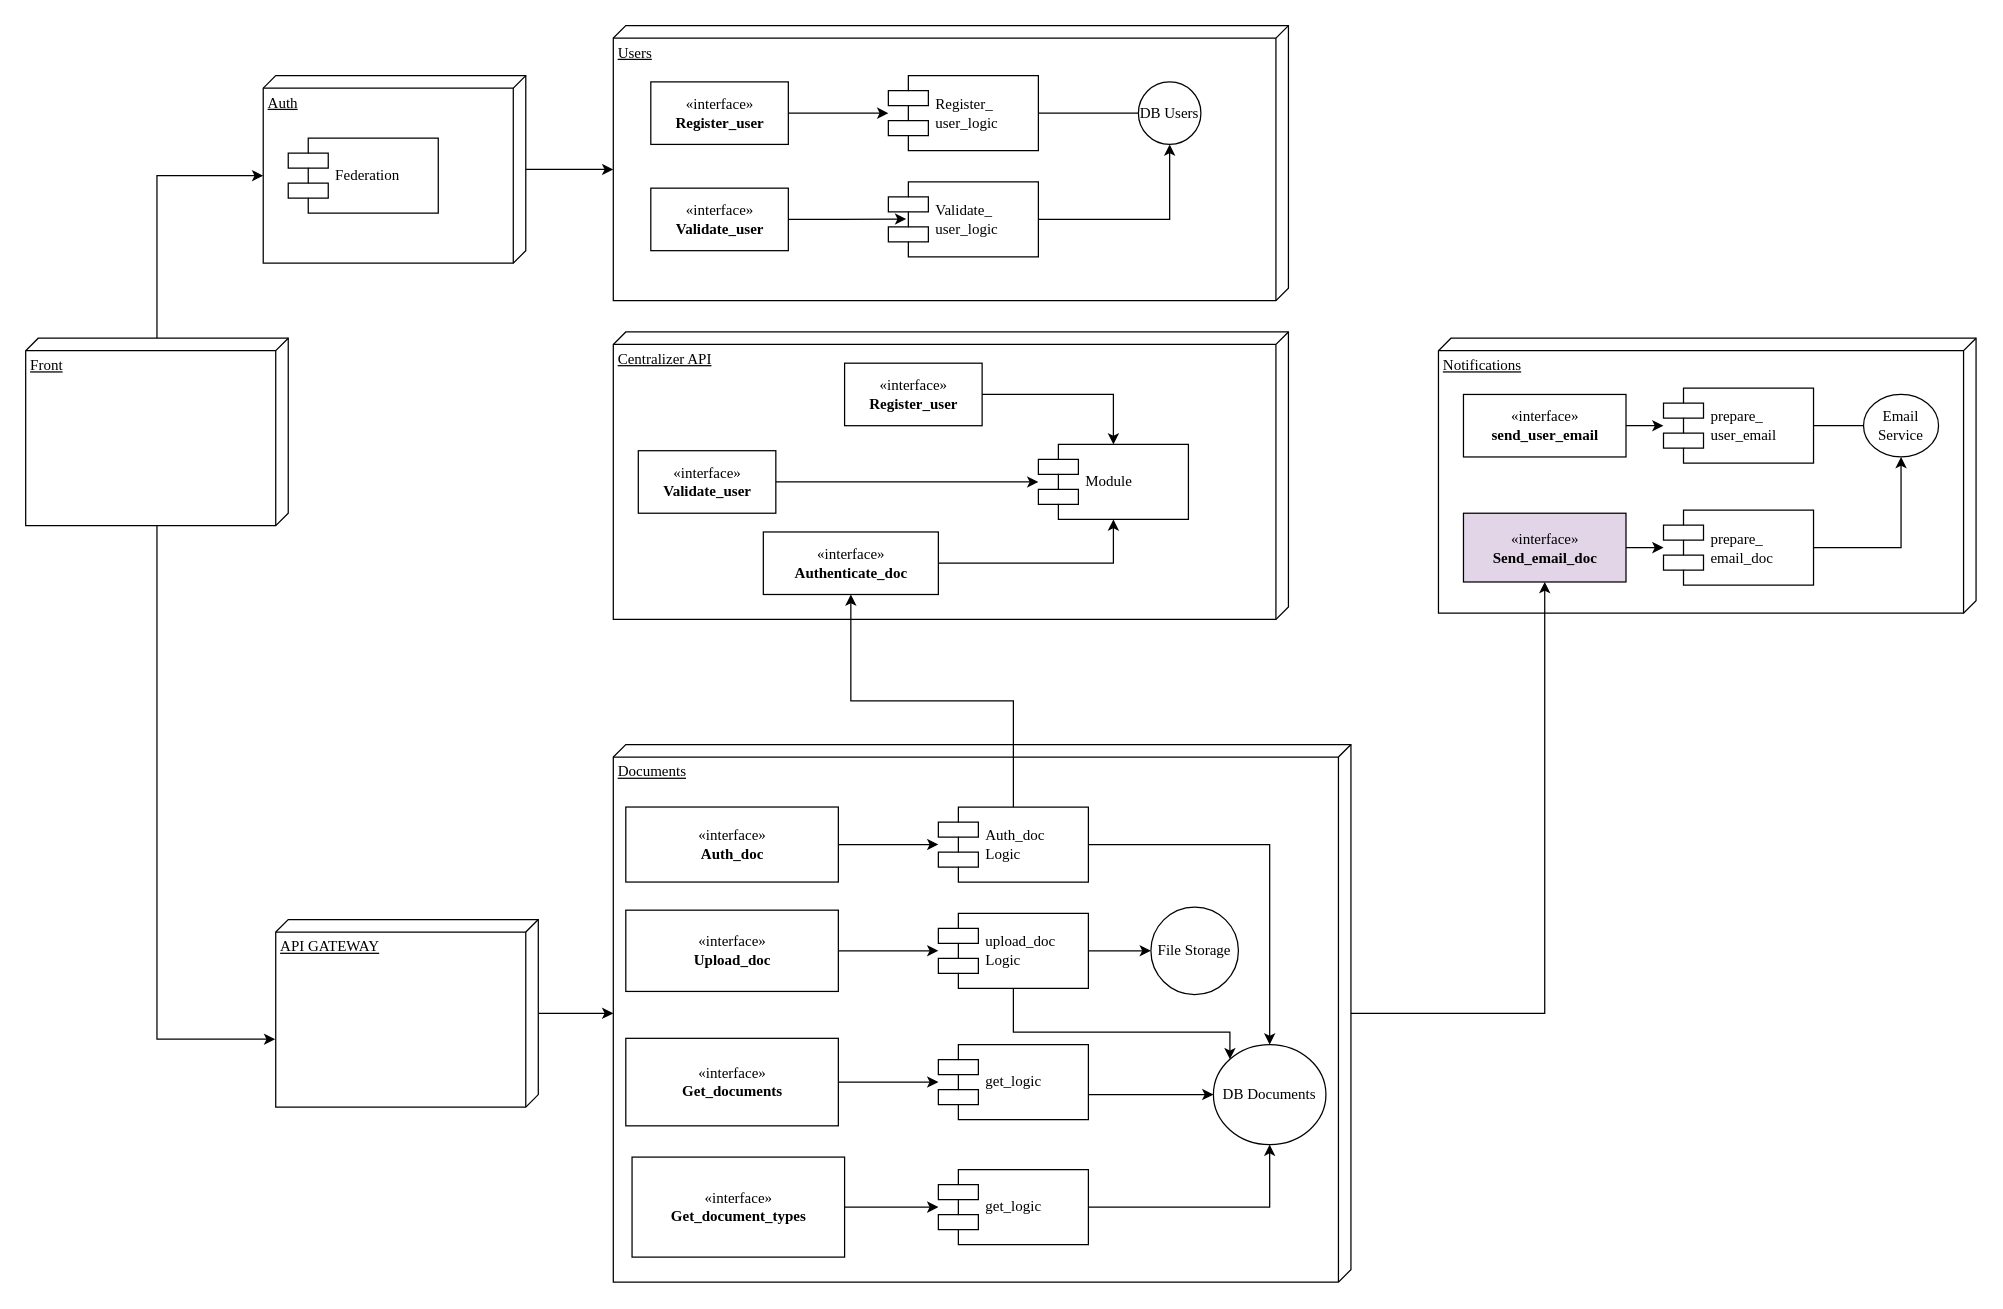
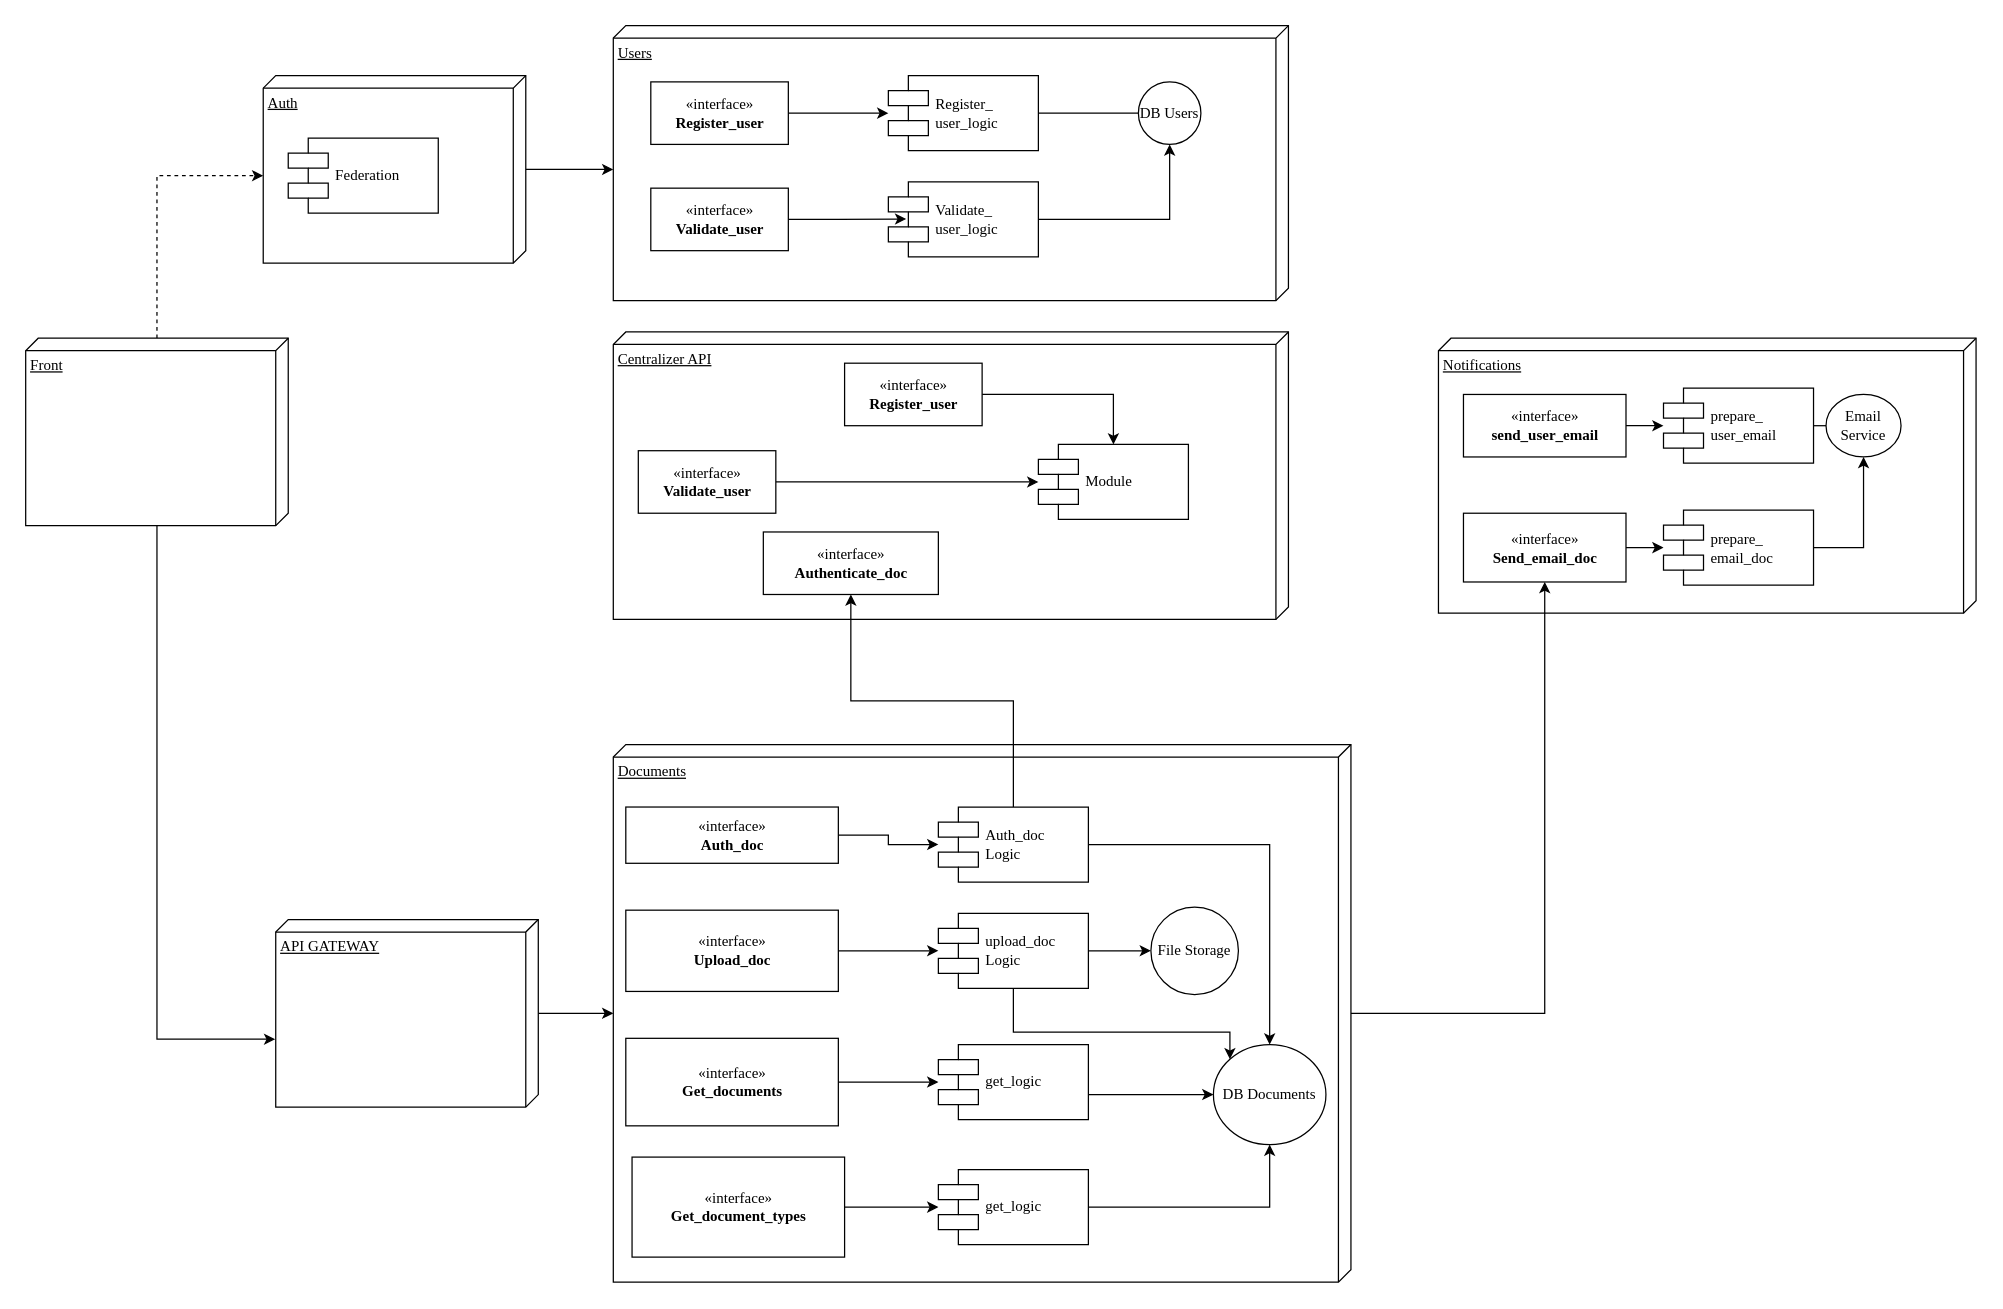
(157, 207) -> (157, 207)
(1901, 426) -> (1863, 426)
(1544, 548) -> (1544, 548)
(1043, 563) -> none
(732, 844) -> (732, 835)
